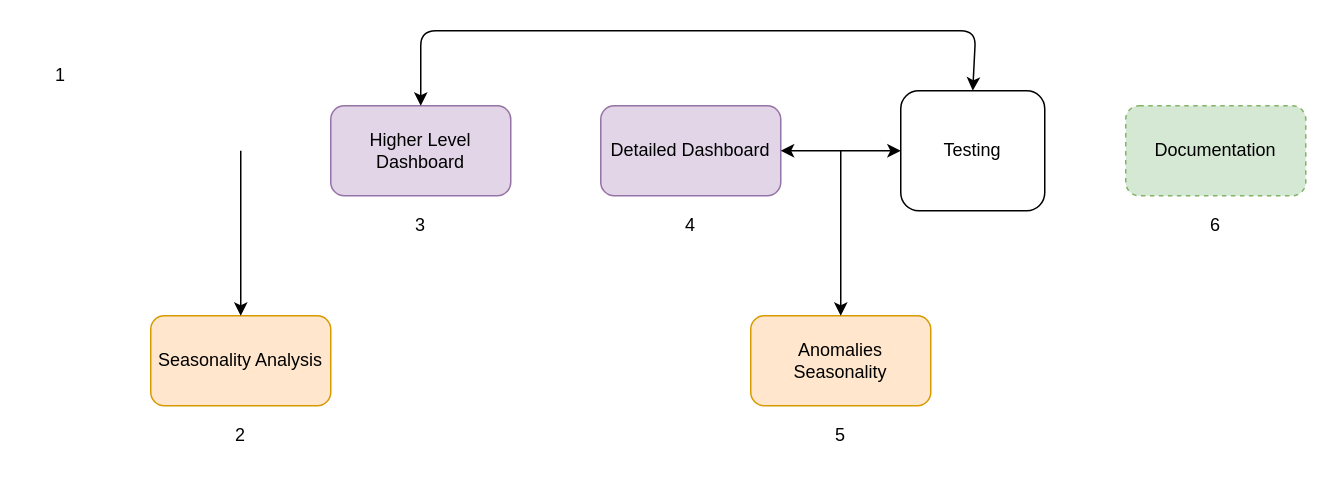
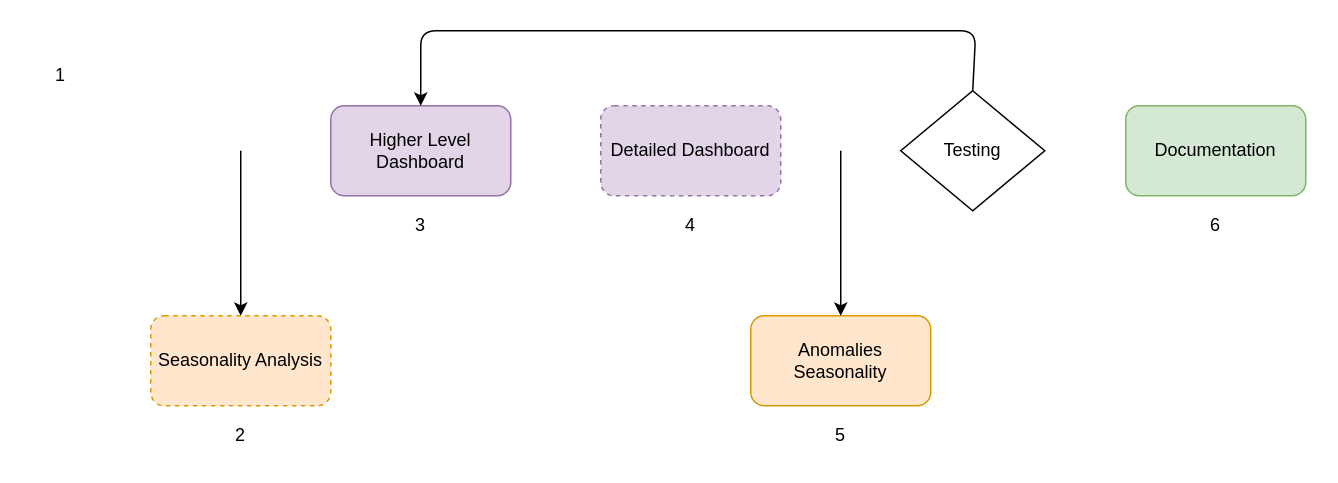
(973, 79) -> (973, 84)
(691, 151) -> (691, 151)
(843, 151) -> none
(973, 151) -> (973, 151)
(1216, 151) -> (1216, 151)
(241, 361) -> (241, 361)
